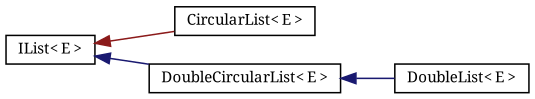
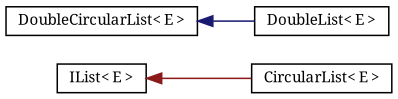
(129, 61) -> none
